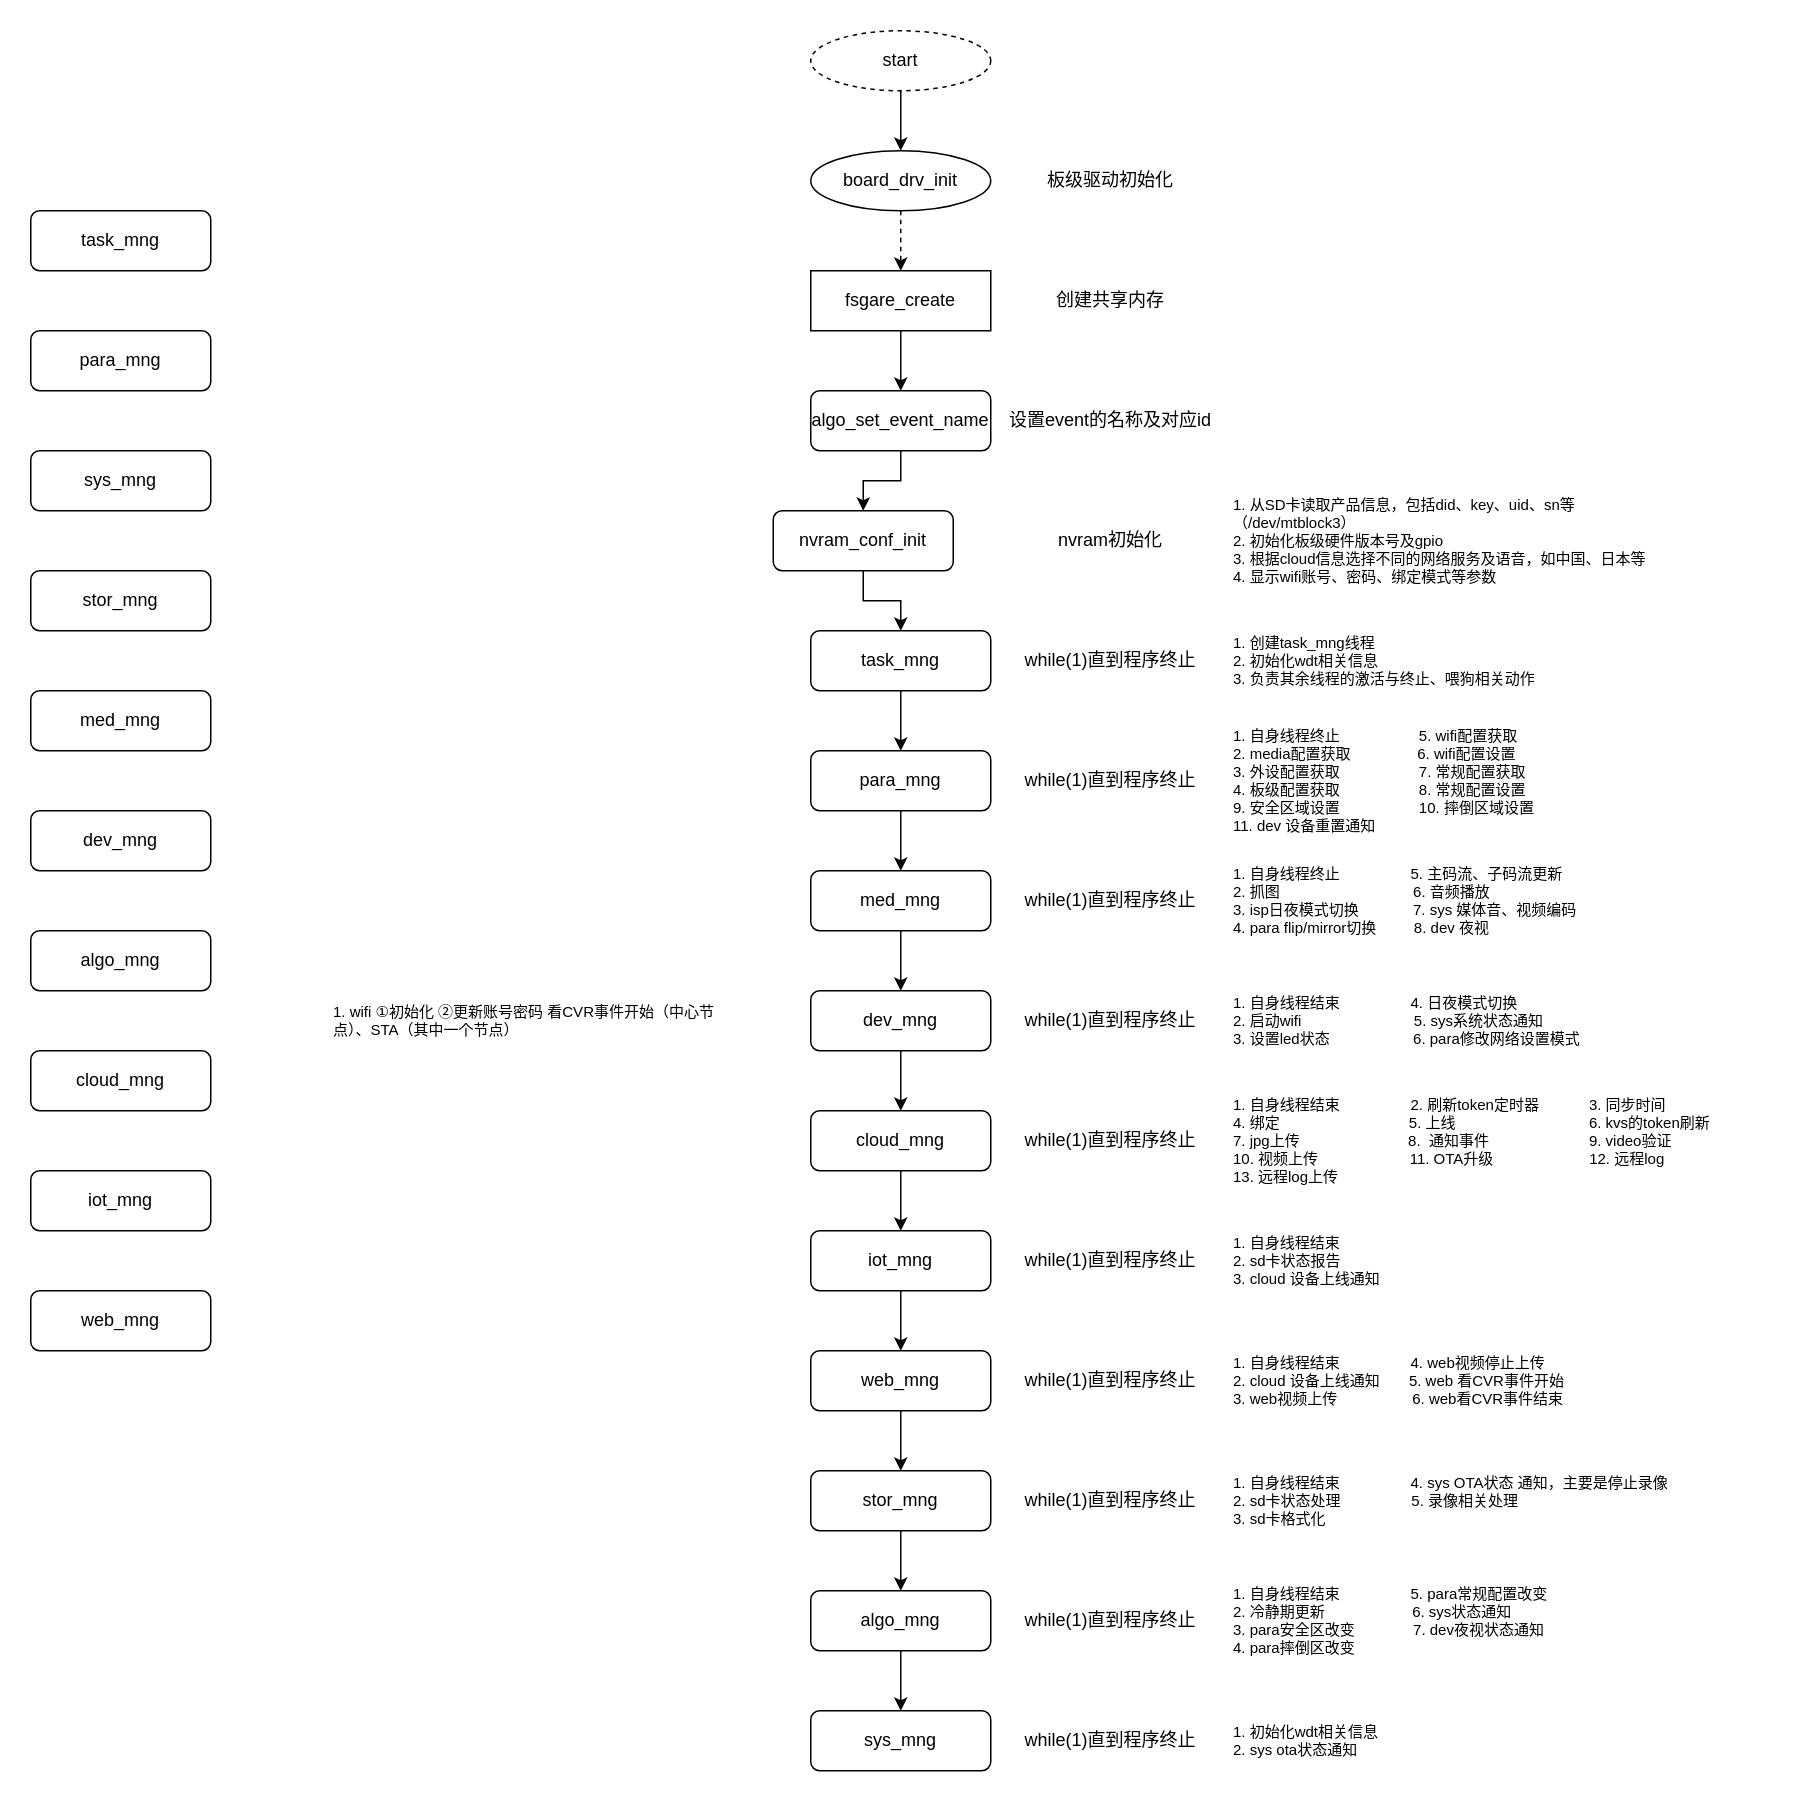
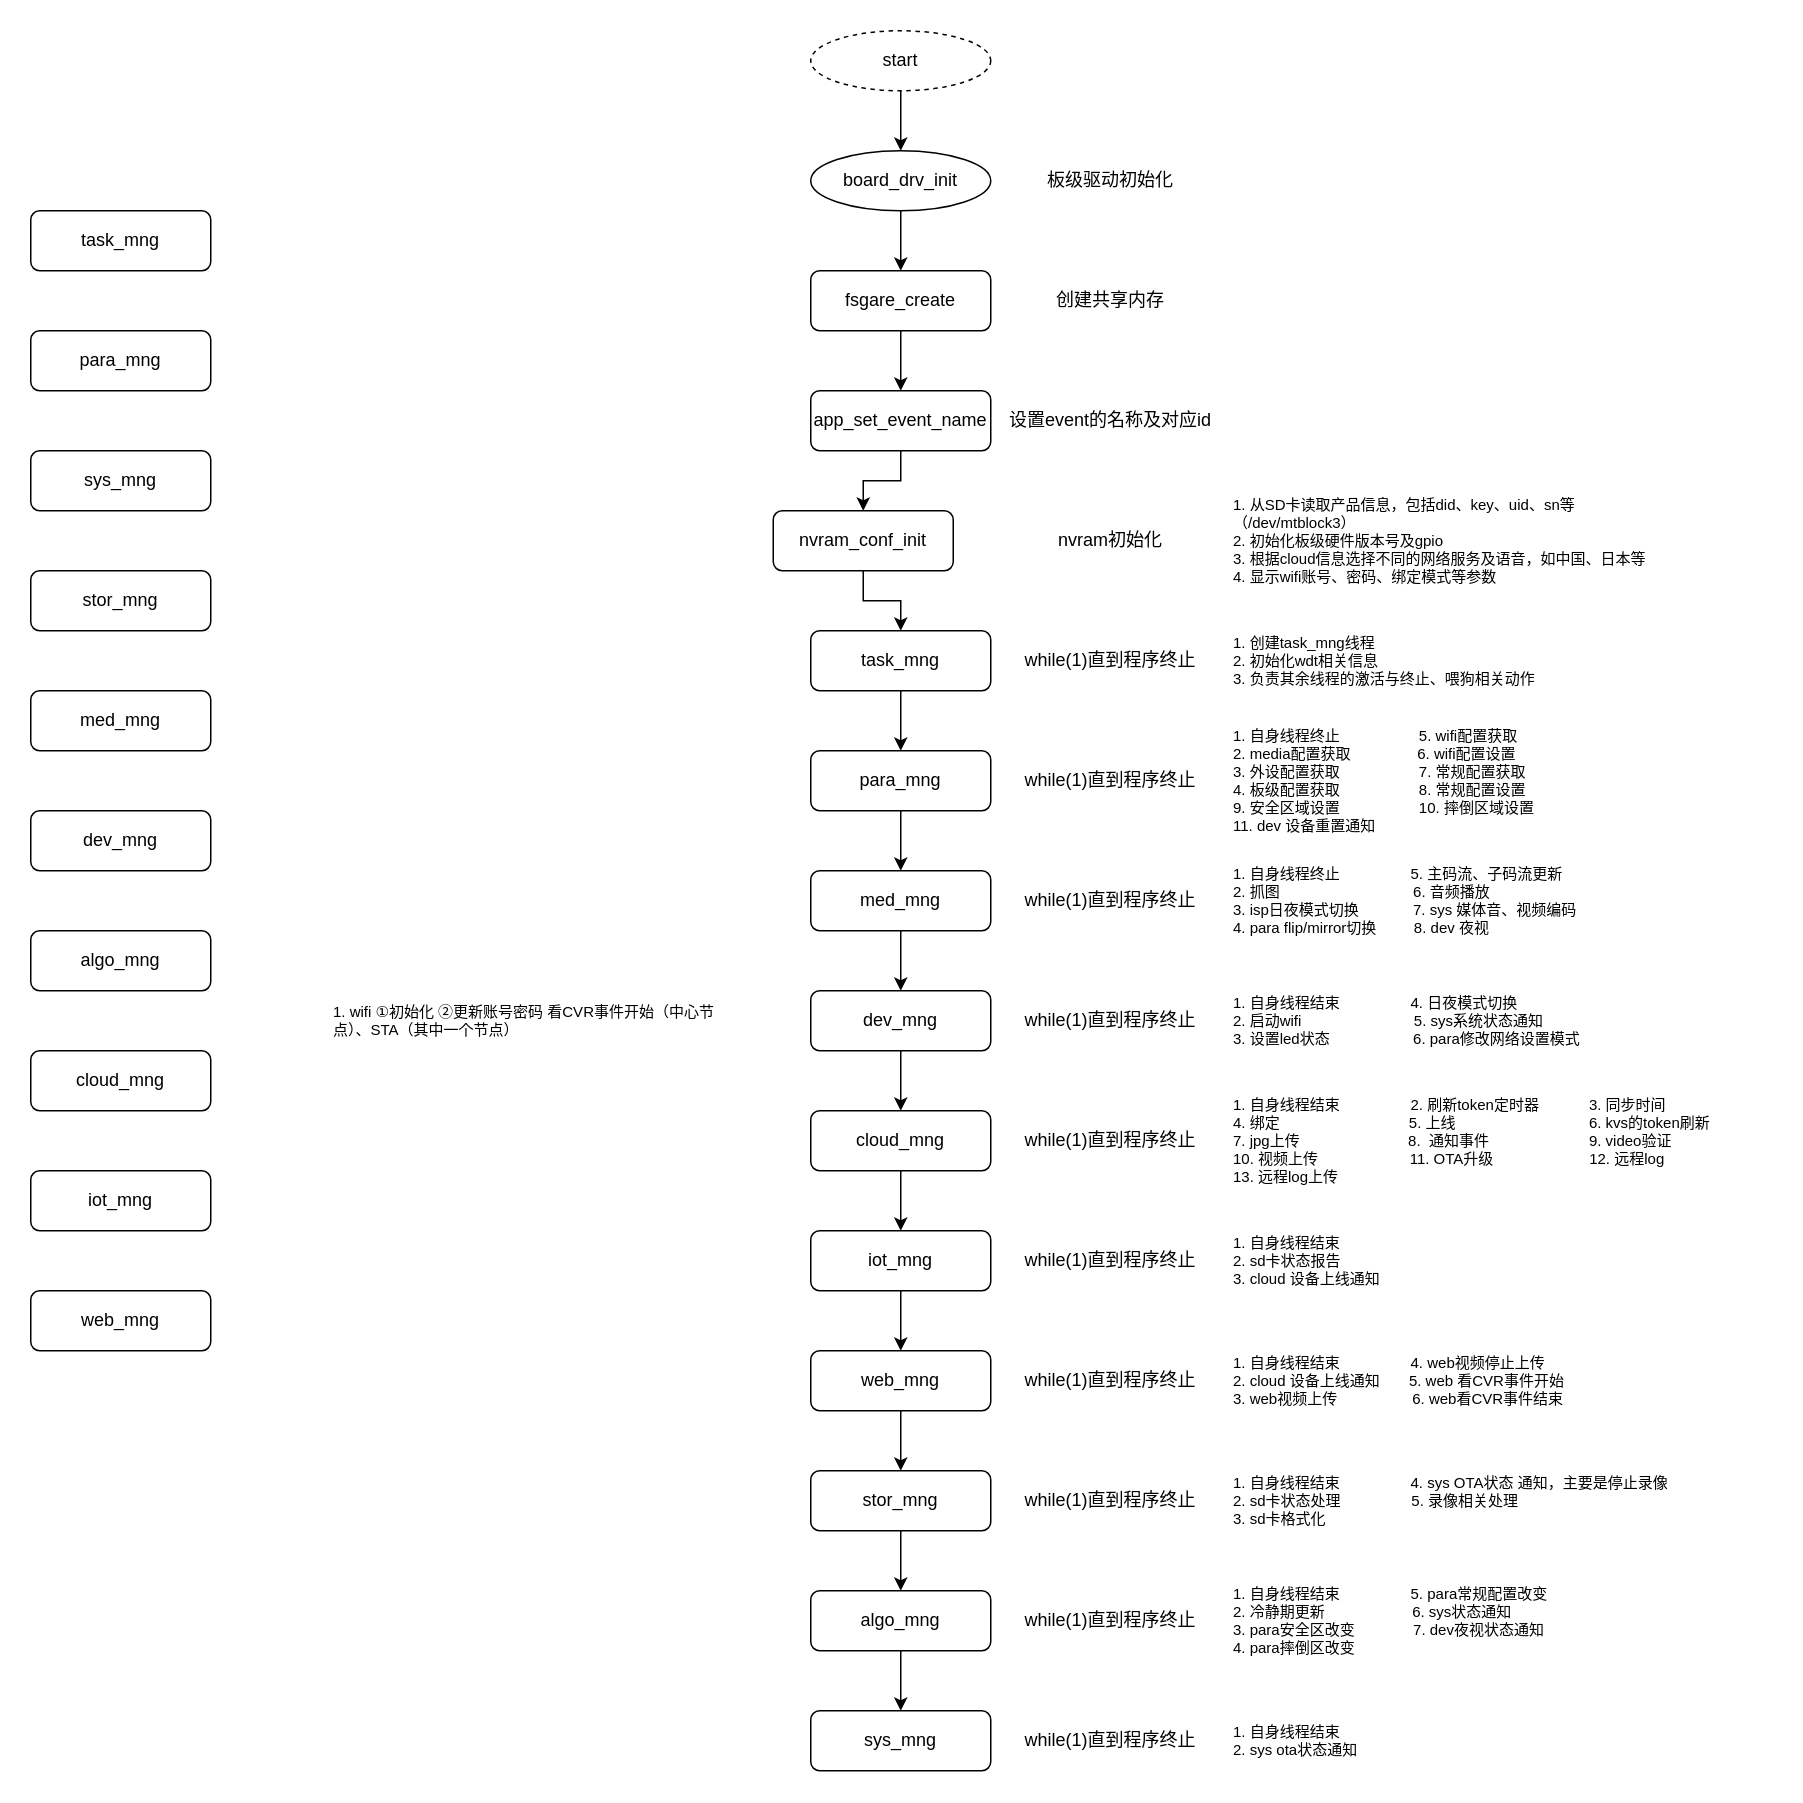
(901, 235) -> (901, 235)
(901, 301) -> (901, 301)
(901, 421) -> (901, 421)
(1308, 1741) -> (1300, 1741)
